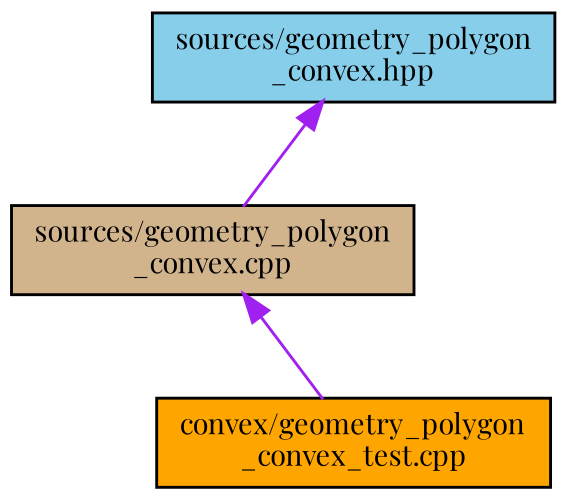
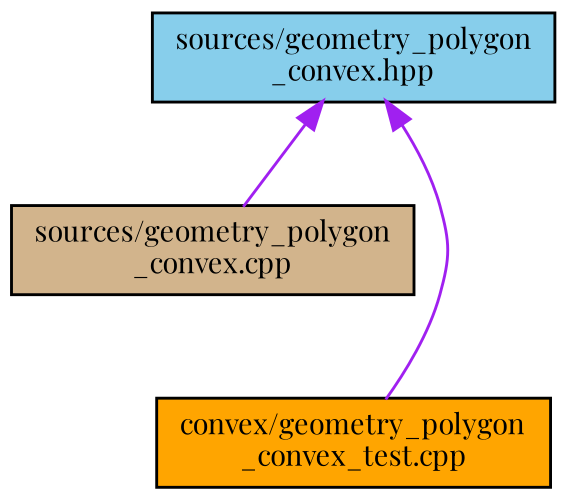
(292, 358) -> (447, 265)
